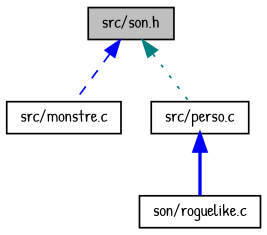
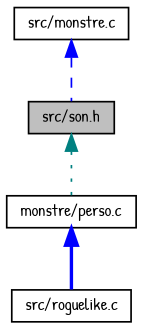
(92, 78) -> (71, 79)
(200, 118) -> (71, 212)
(200, 212) -> (71, 306)
